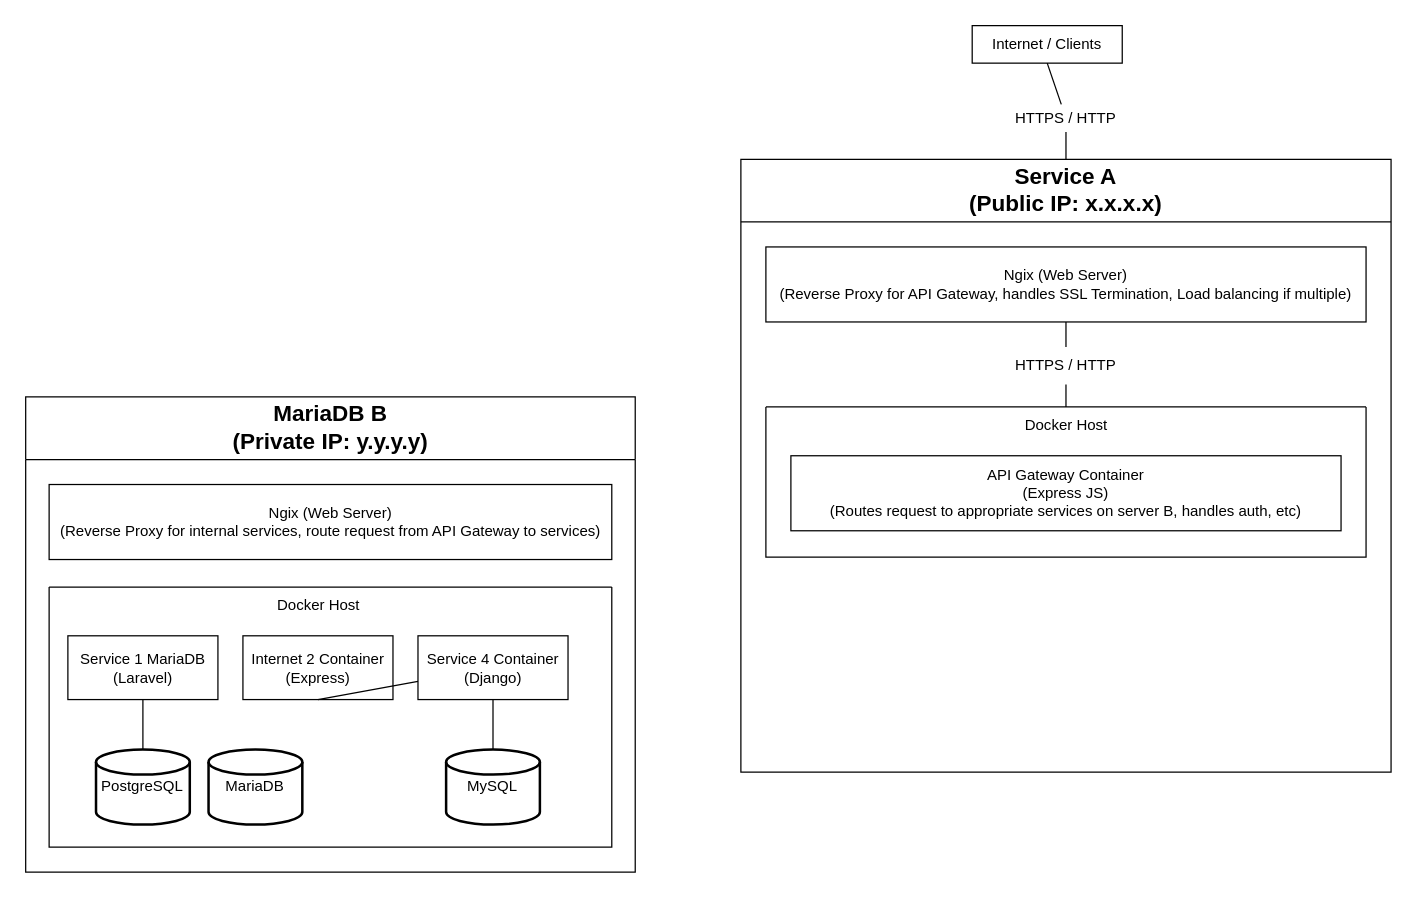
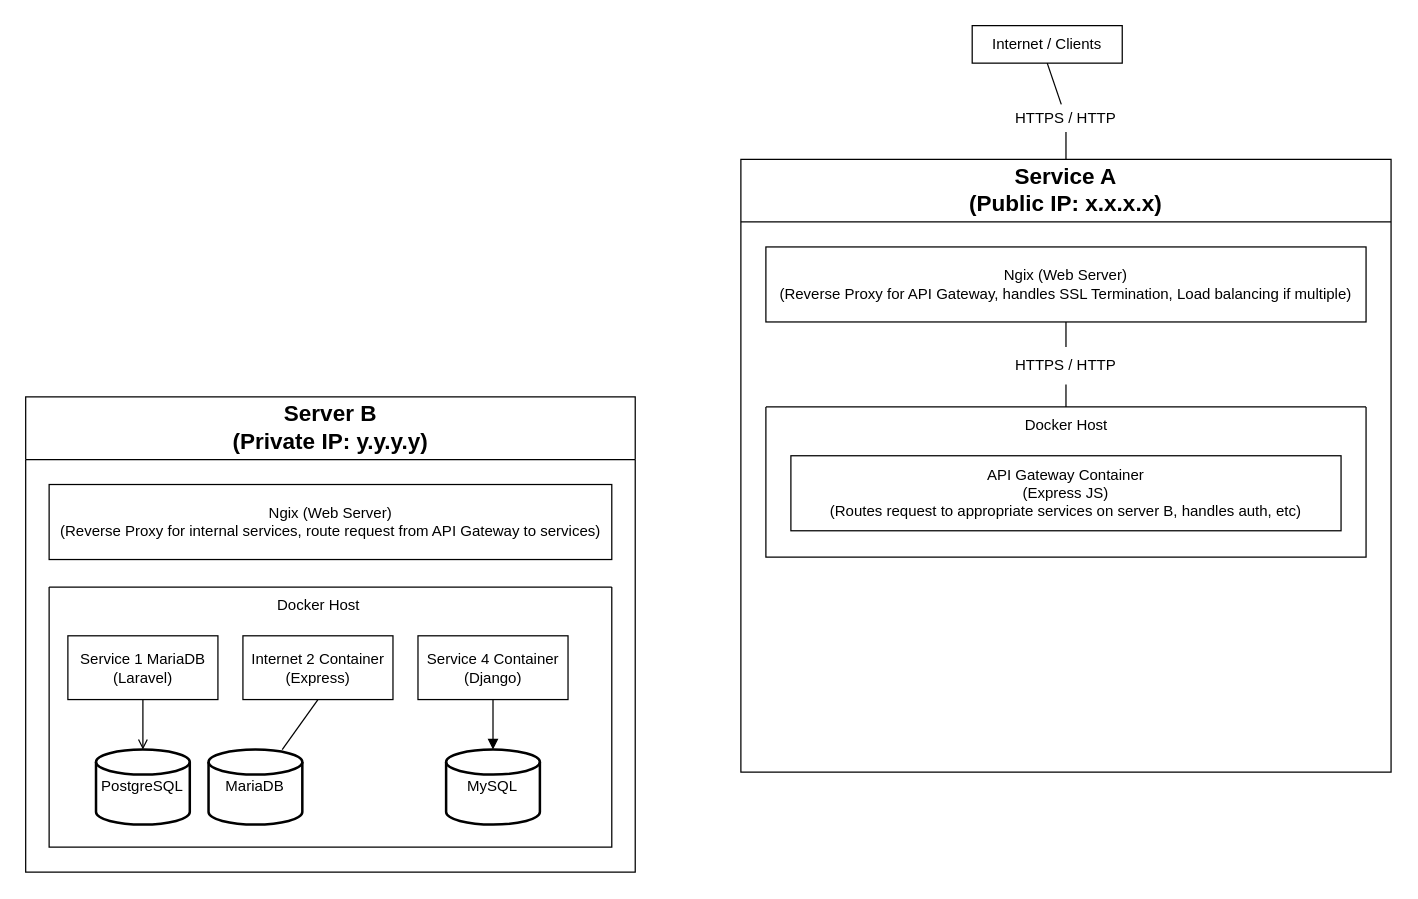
(331, 428) -> (331, 428)
(367, 690) -> (300, 724)
(493, 742) -> (493, 738)
(143, 744) -> (143, 743)
